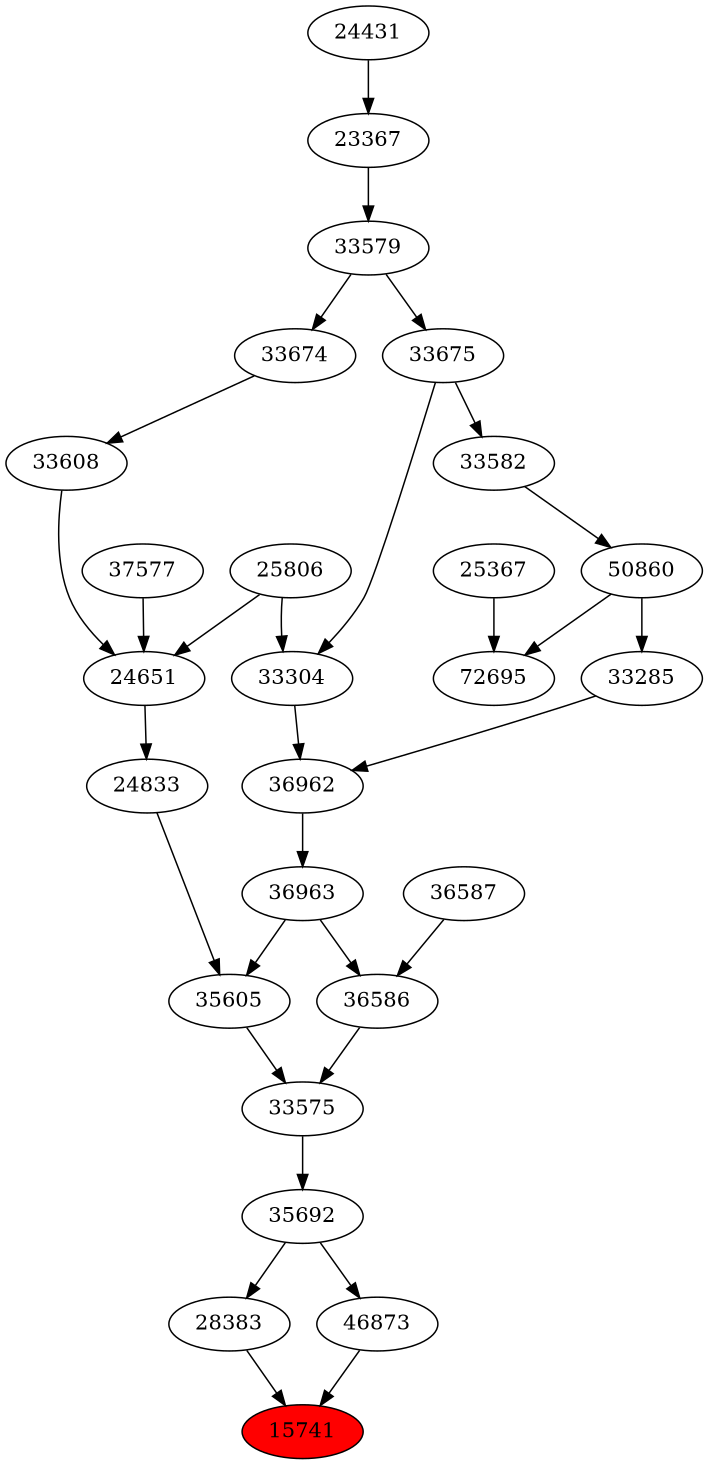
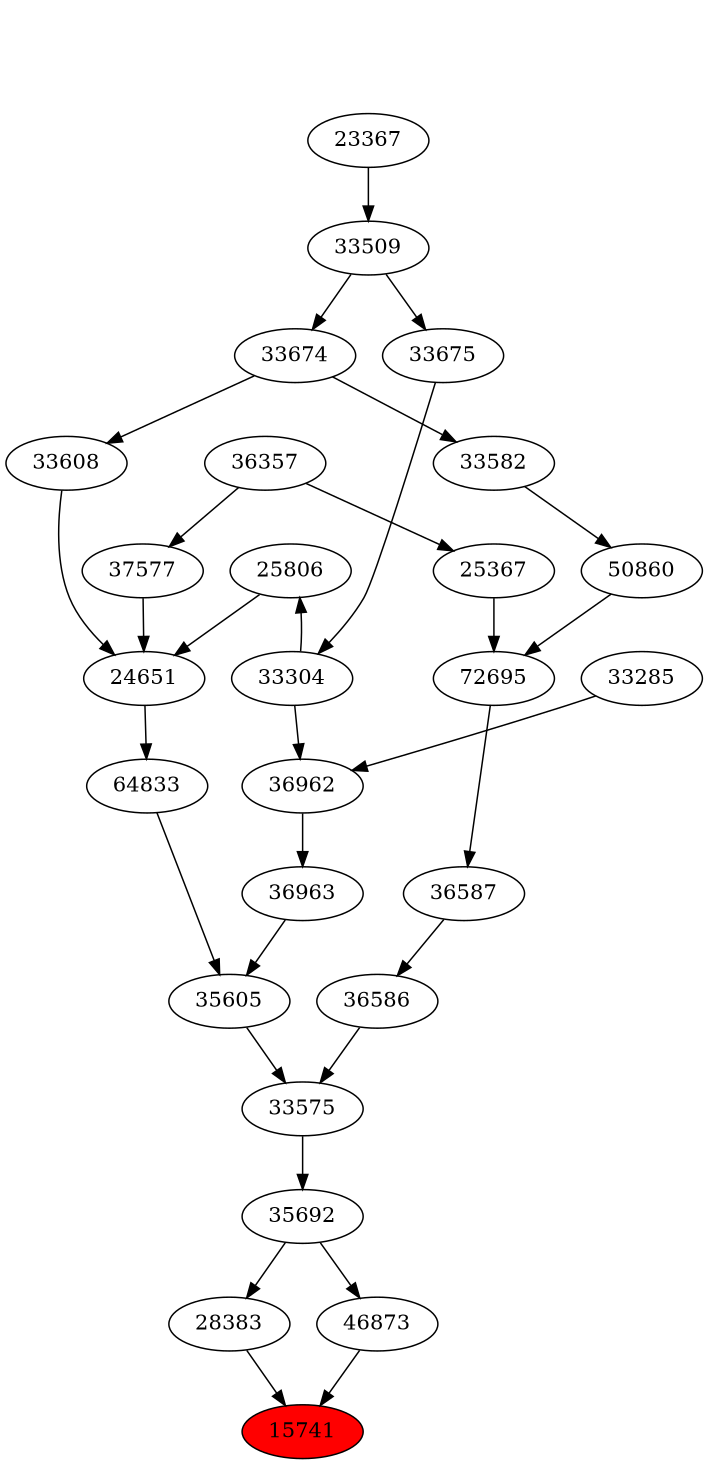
(368, 33) -> none
(368, 248) -> (368, 248)
(465, 403) -> (387, 406)
none -> (265, 463)
(281, 617) -> (302, 632)
(642, 617) -> none
none -> (480, 778)
(147, 786) -> (147, 786)
(336, 941) -> none
